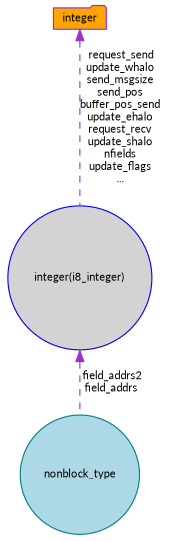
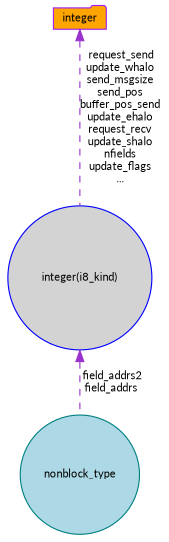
(80, 278) -> (80, 278)
